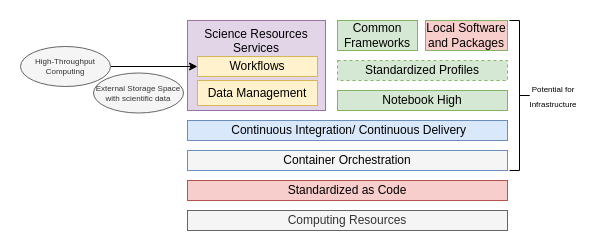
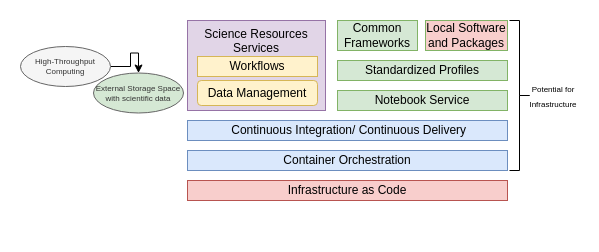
(159, 67) -> (133, 53)
(423, 71) -> (423, 71)
(139, 93) -> (139, 93)
(258, 93) -> (258, 93)
(423, 101) -> (423, 101)
(348, 161) -> (348, 161)
(348, 191) -> (348, 191)
(348, 221) -> none
